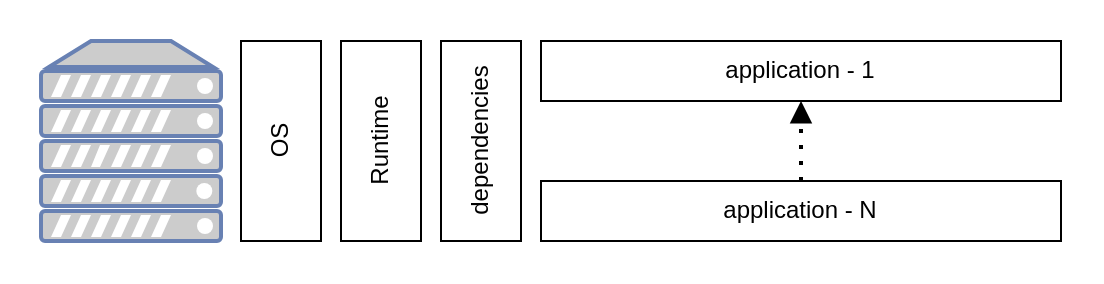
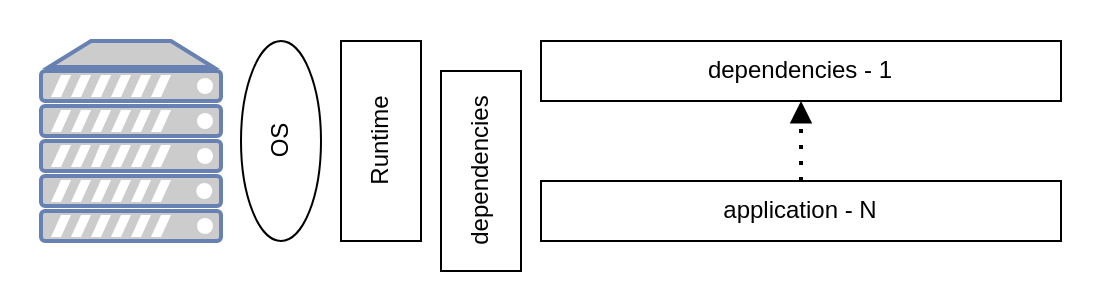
(801, 71) -> (801, 71)
(281, 141) -> (281, 141)
(481, 141) -> (481, 171)
